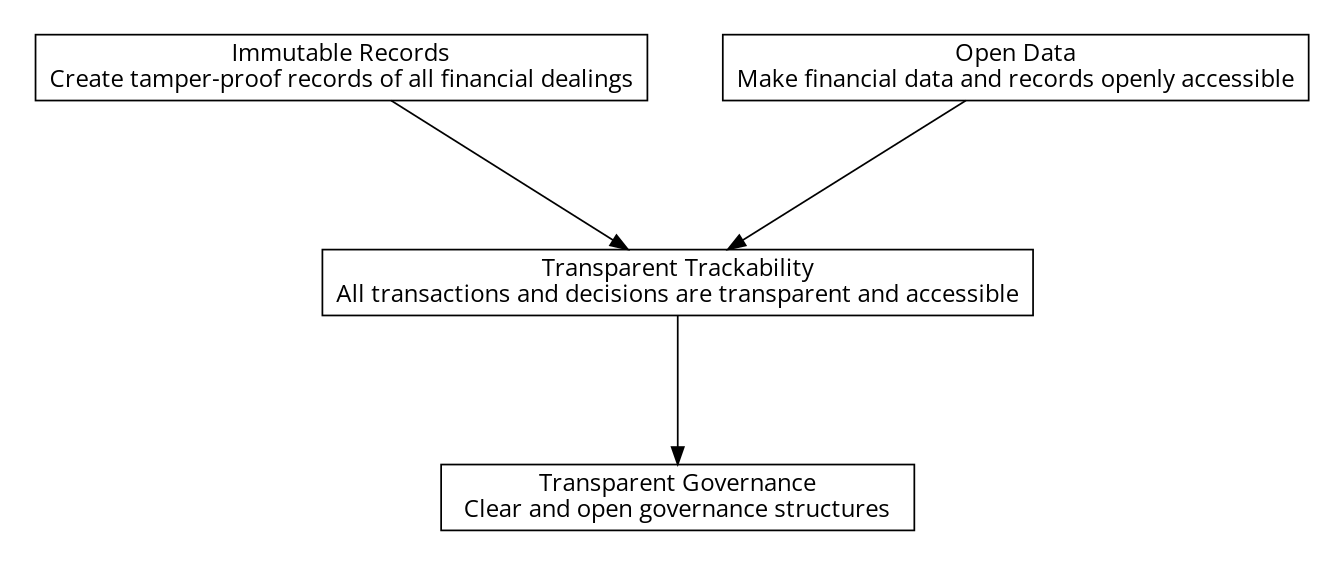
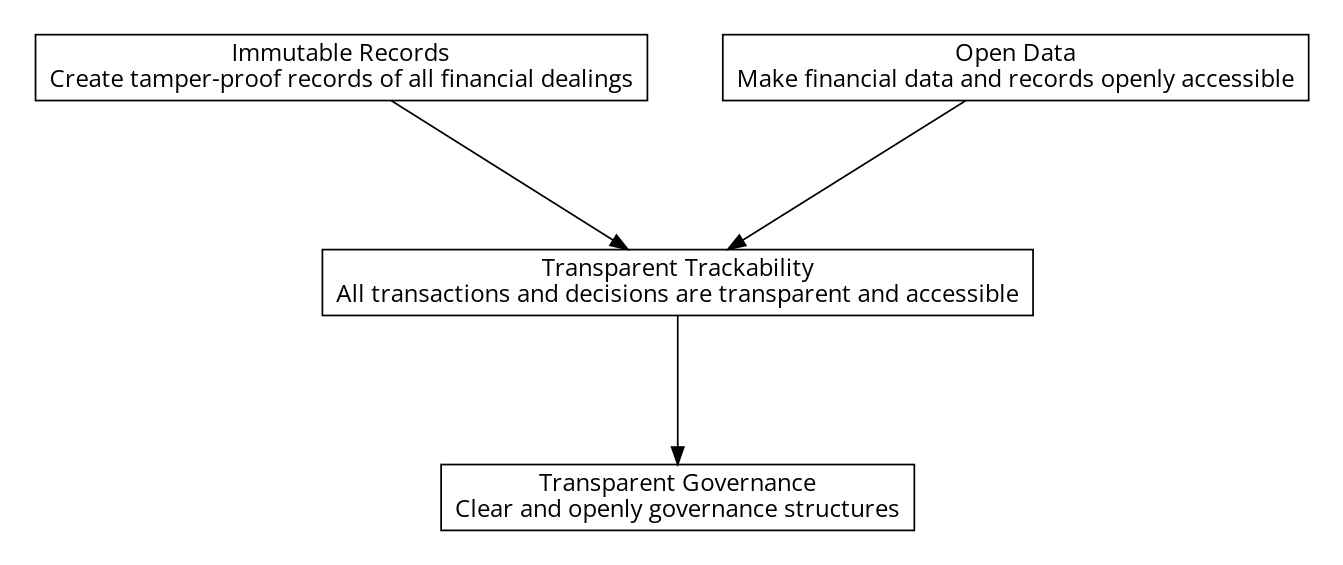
(678, 497) -> (678, 497)
